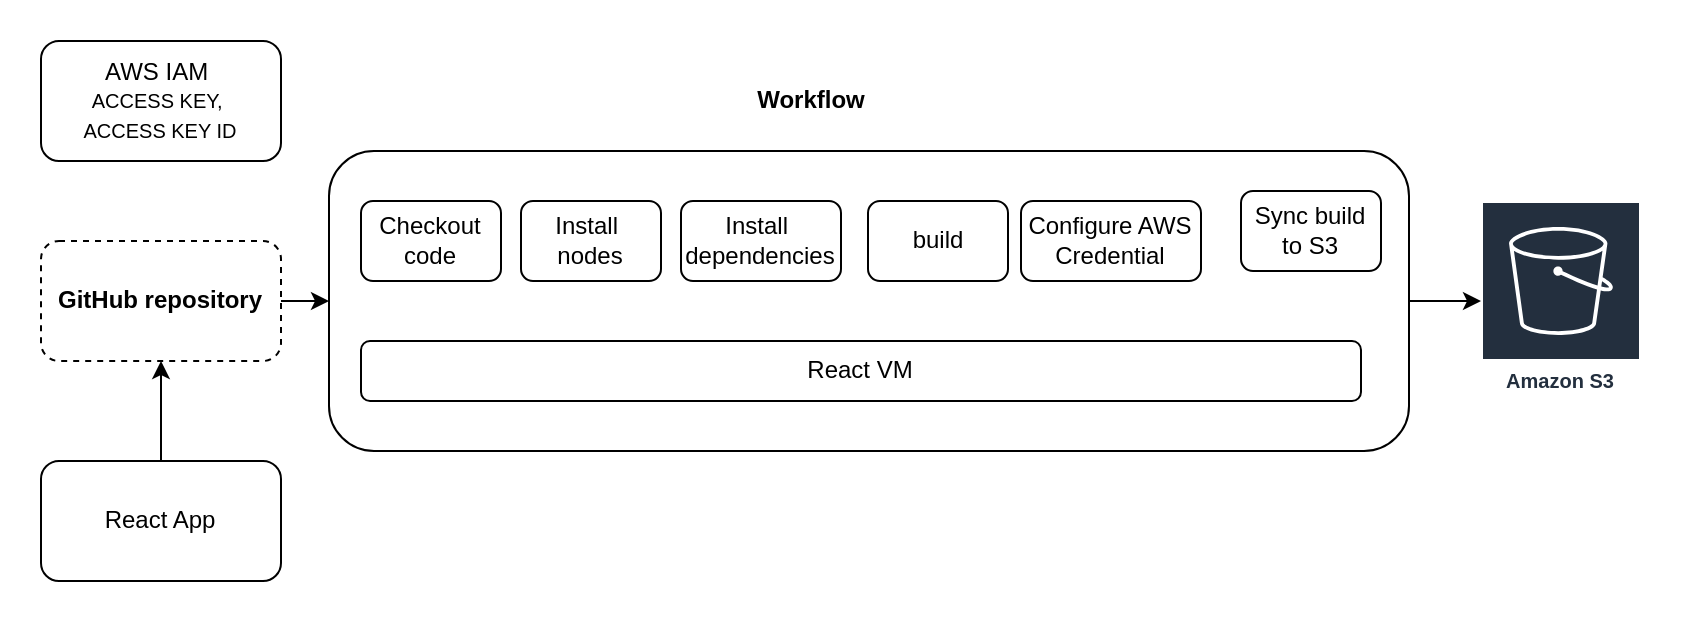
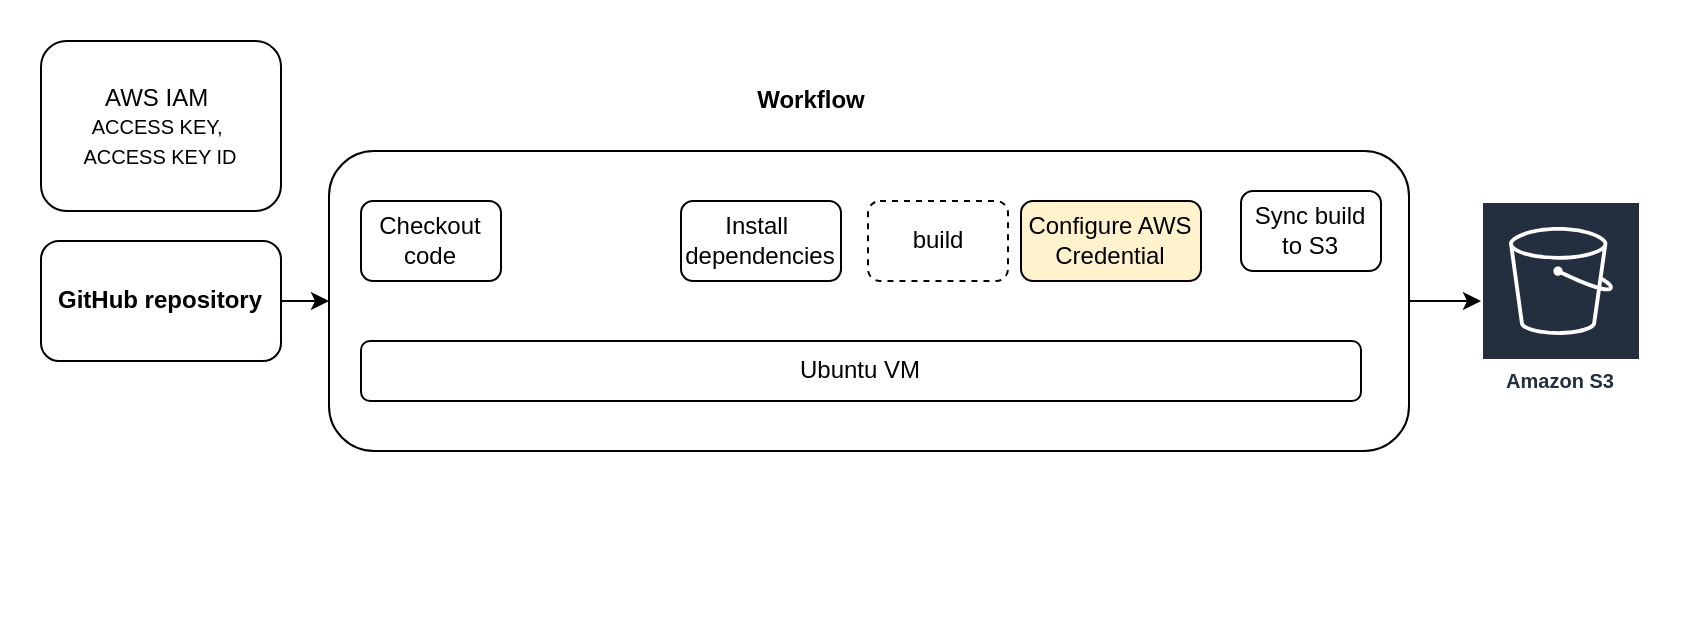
(161, 101) -> (161, 126)
(591, 241) -> none
(938, 241) -> (938, 241)
(1111, 241) -> (1111, 241)
(161, 301) -> (161, 301)
(861, 371) -> (861, 371)
(161, 418) -> none
(161, 521) -> none
